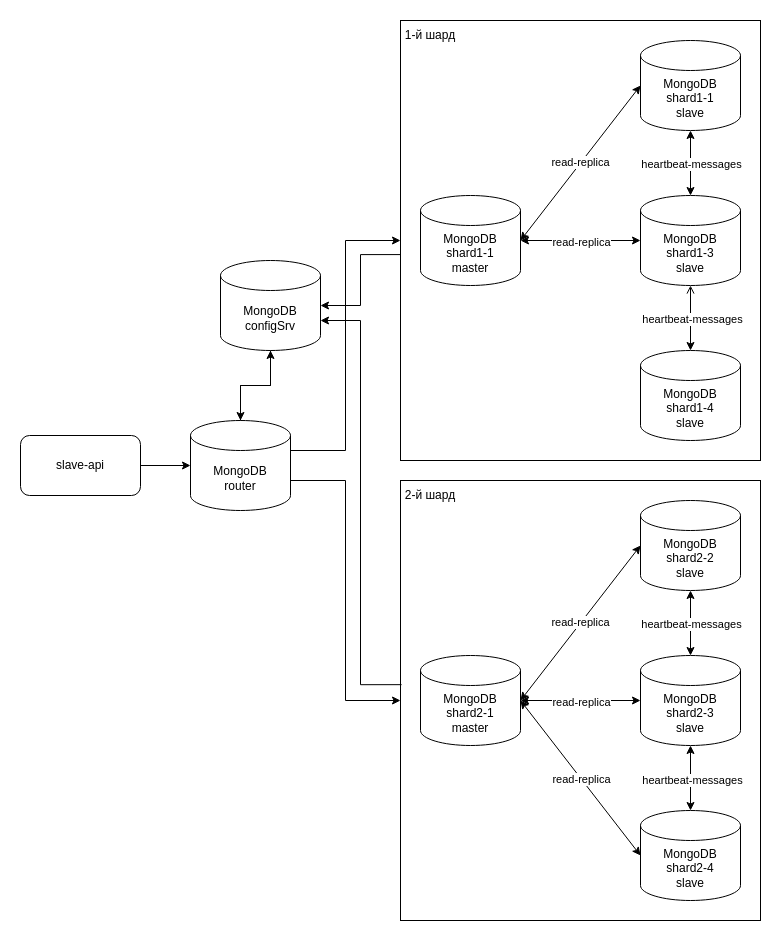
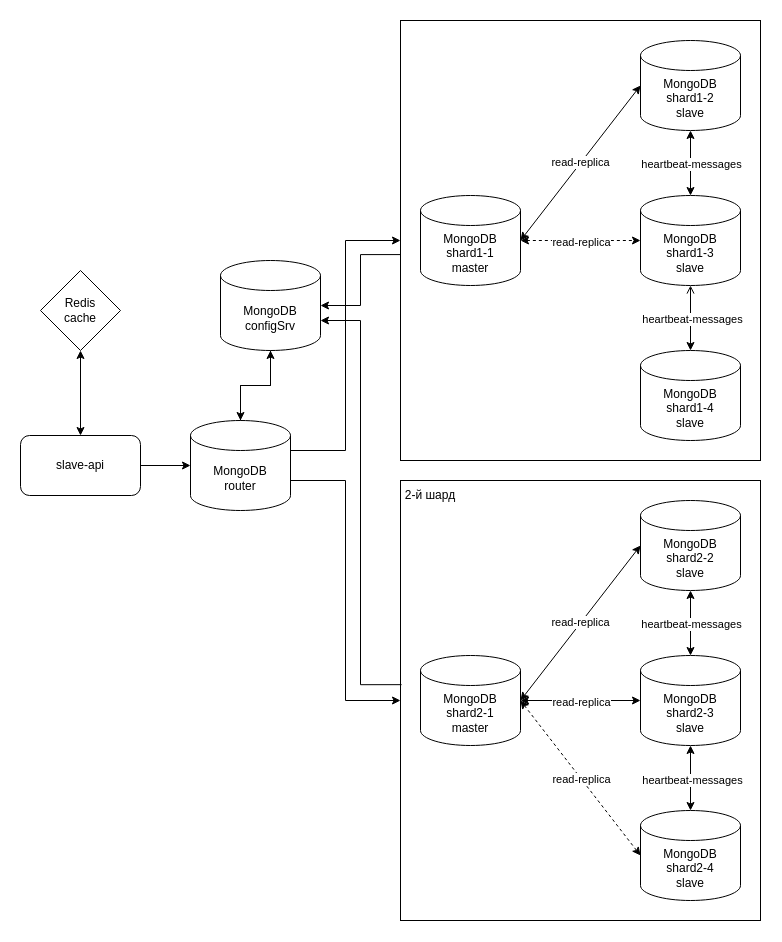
(431, 36) -> none
(691, 99) -> (691, 99)
(540, 241) -> (540, 241)
none -> (81, 311)
none -> (81, 393)
(550, 739) -> (550, 739)
